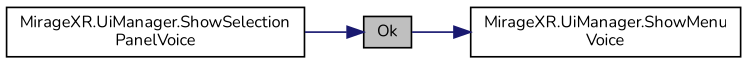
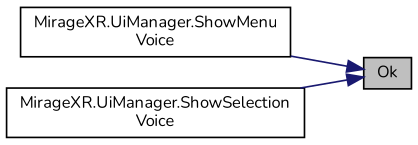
(156, 32) -> (156, 113)
(433, 32) -> (319, 61)
